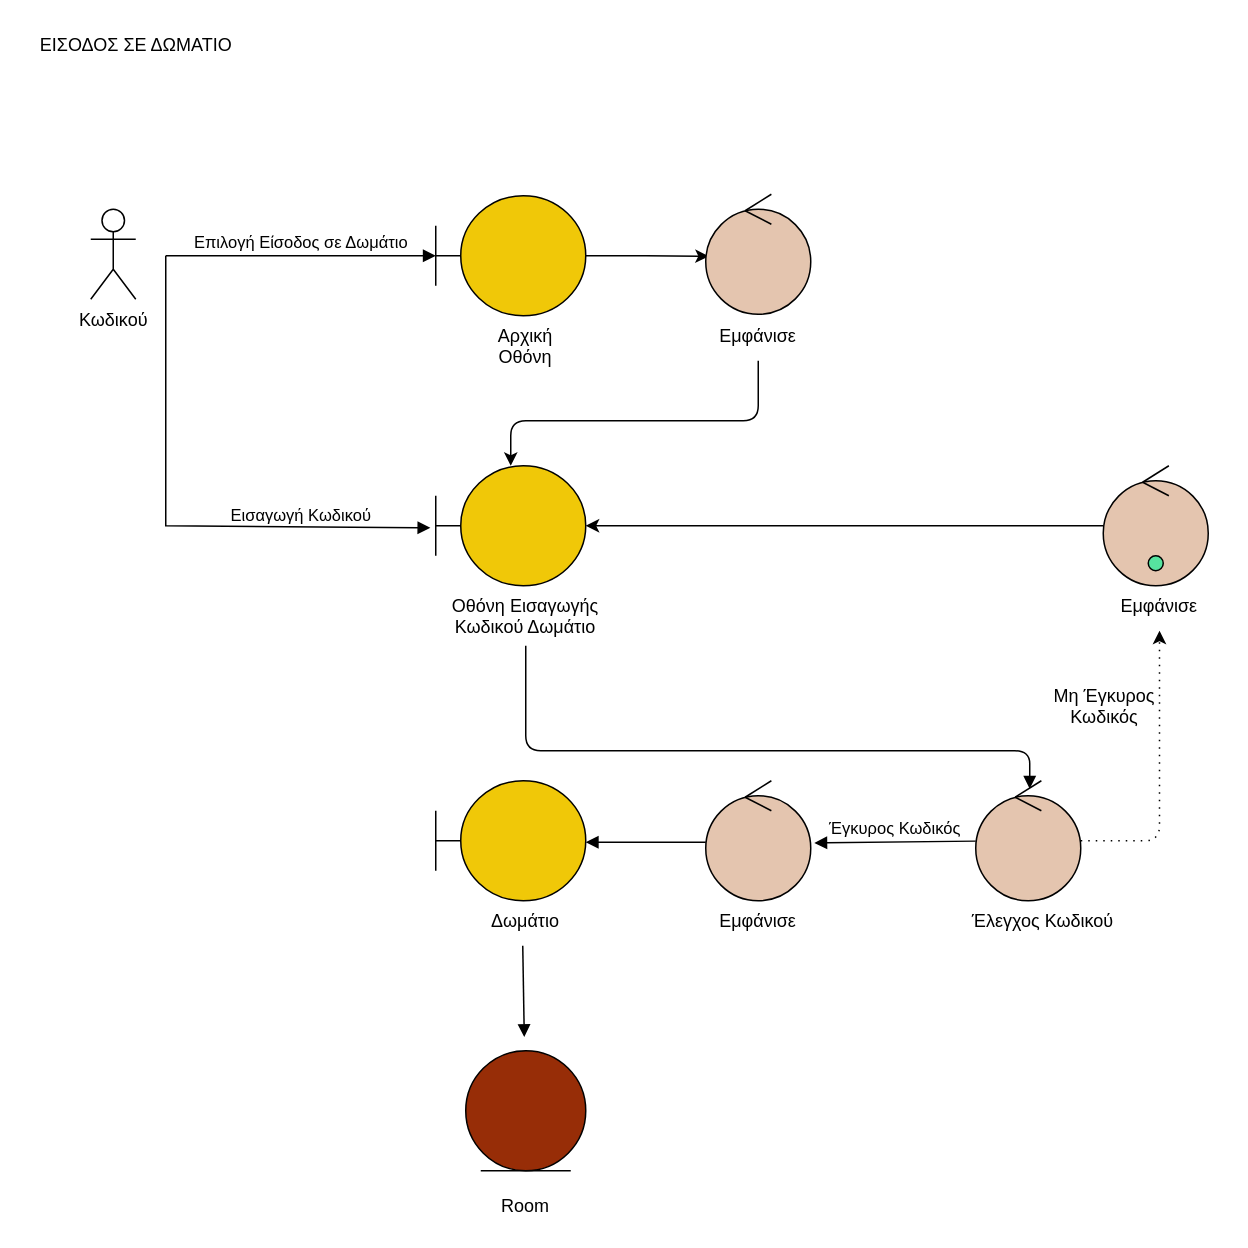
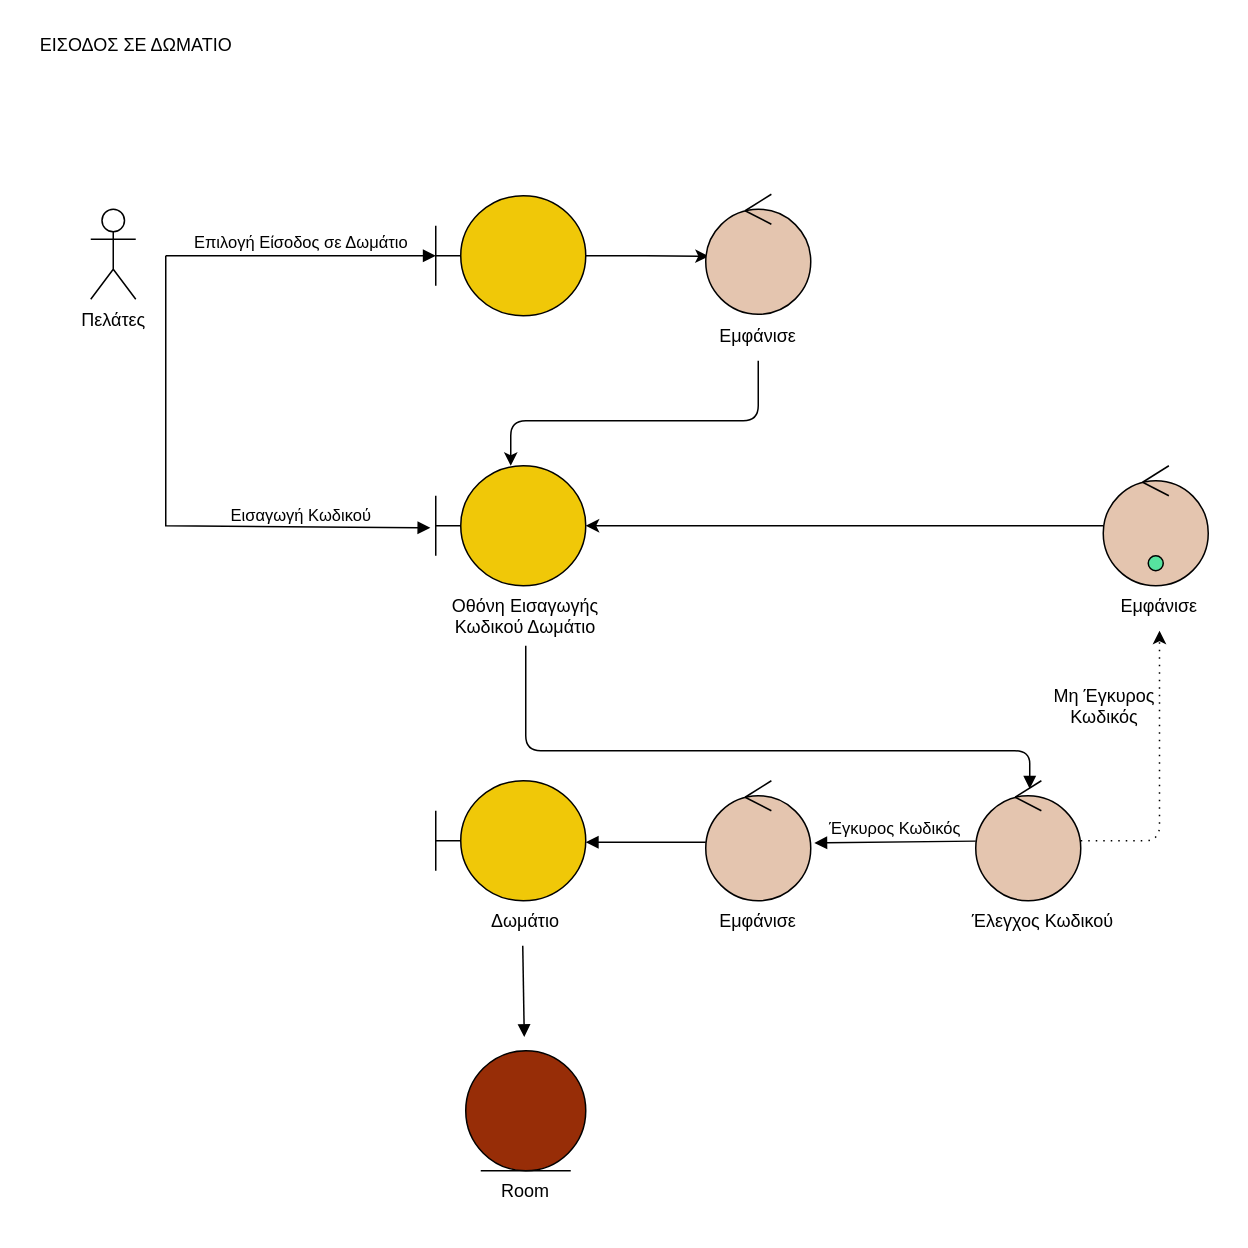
(114, 321) -> (114, 321)
(526, 346) -> none
(526, 1208) -> (526, 1193)
